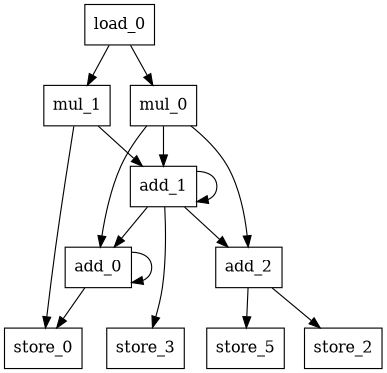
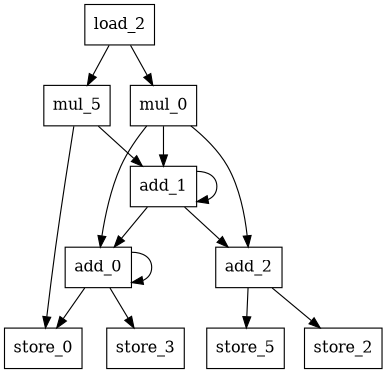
(120, 25) -> (120, 25)
(77, 106) -> (77, 106)
(165, 262) -> (119, 303)
